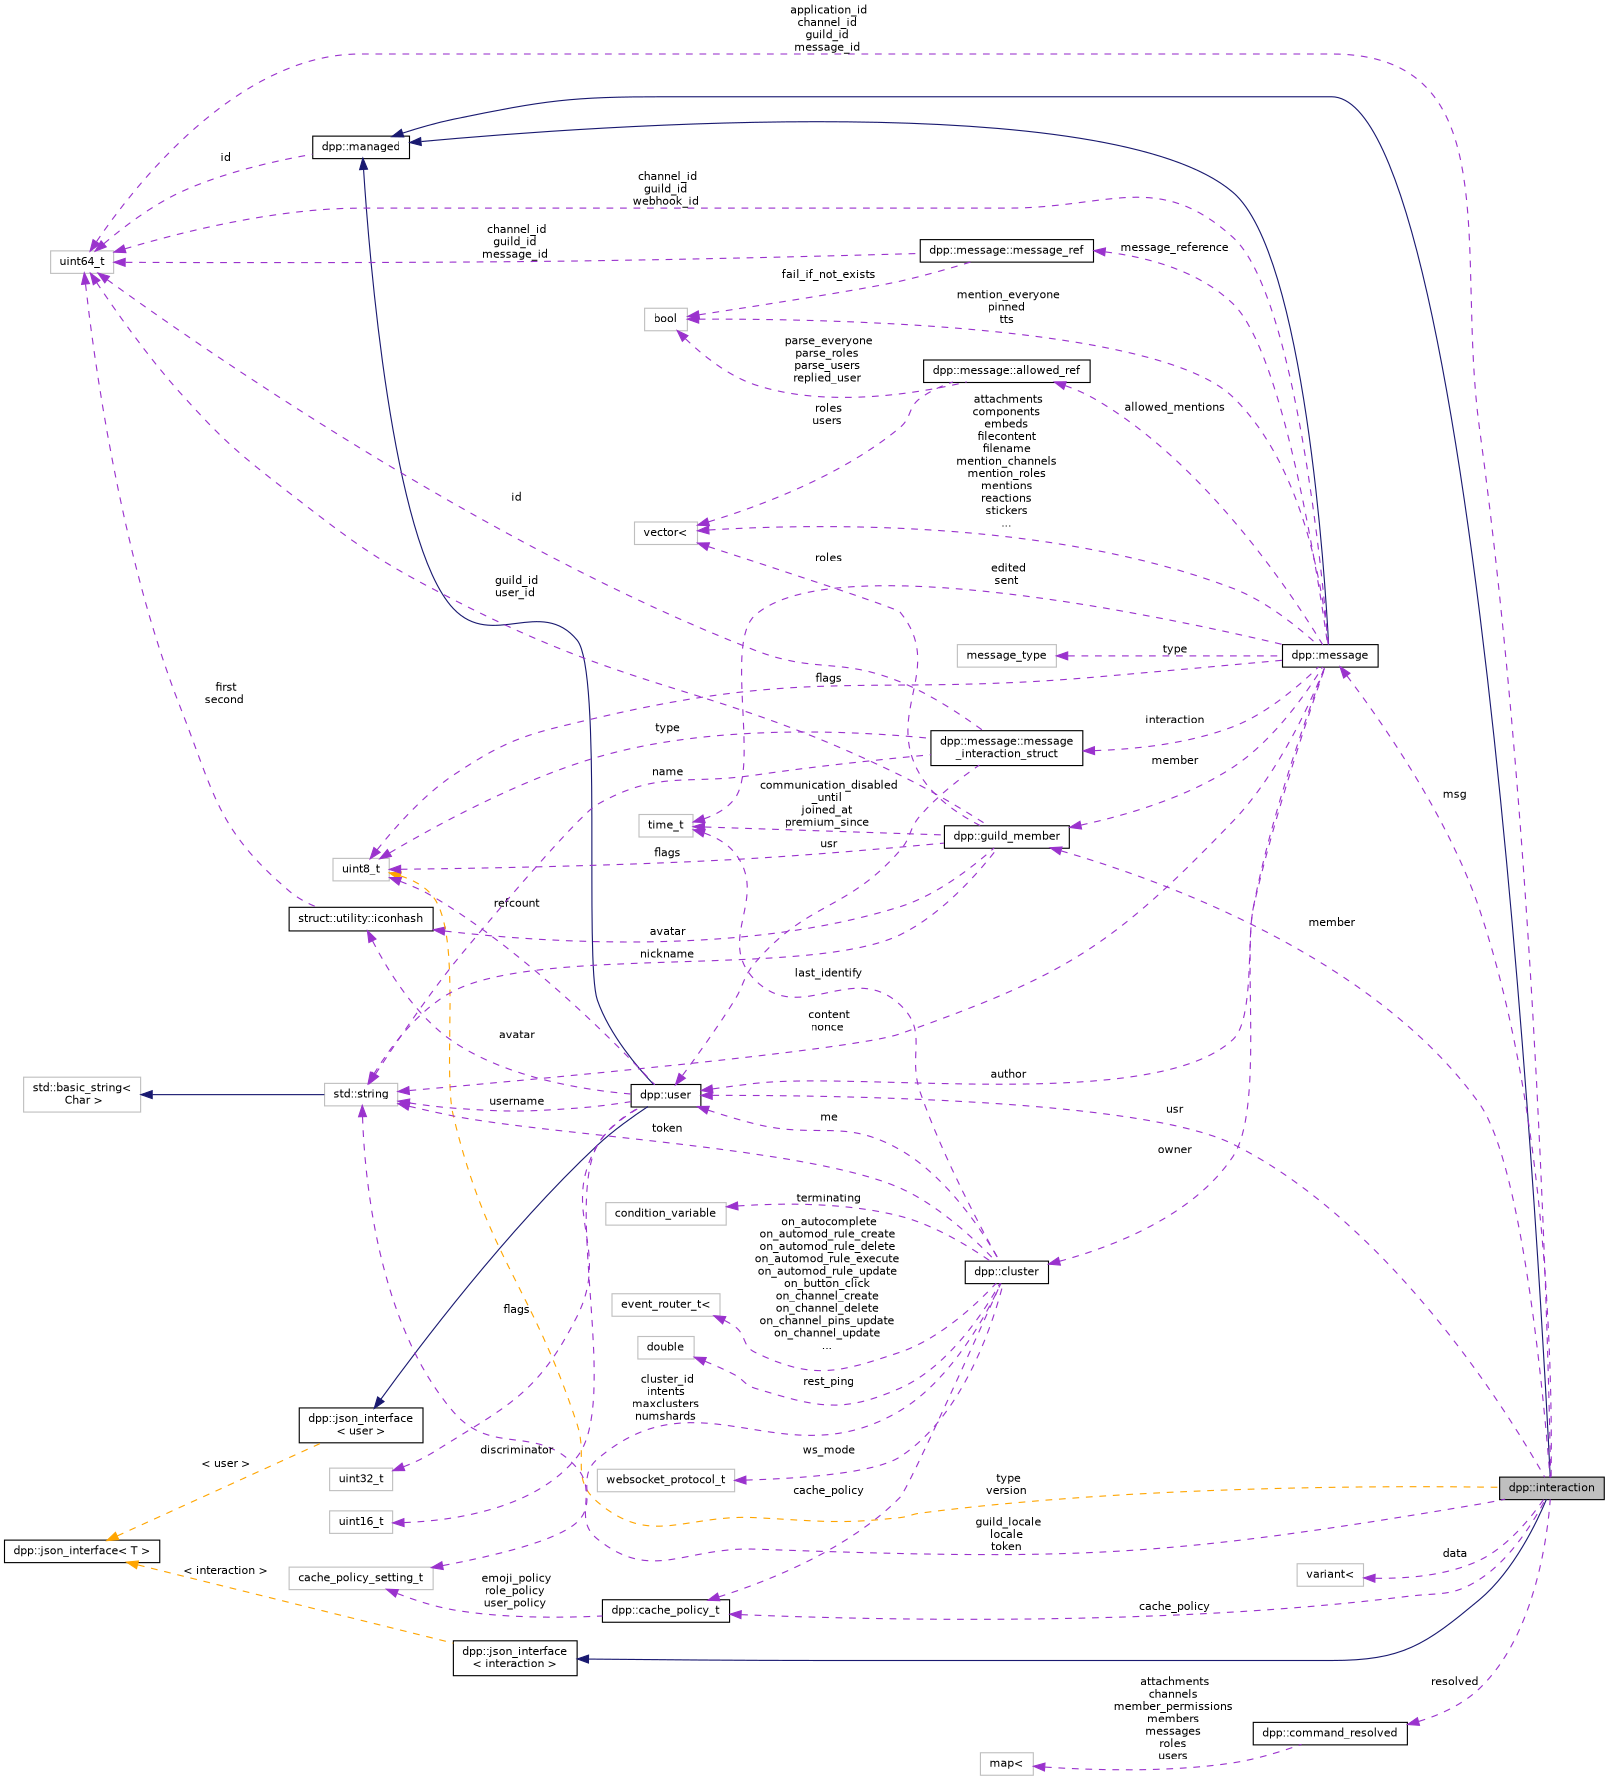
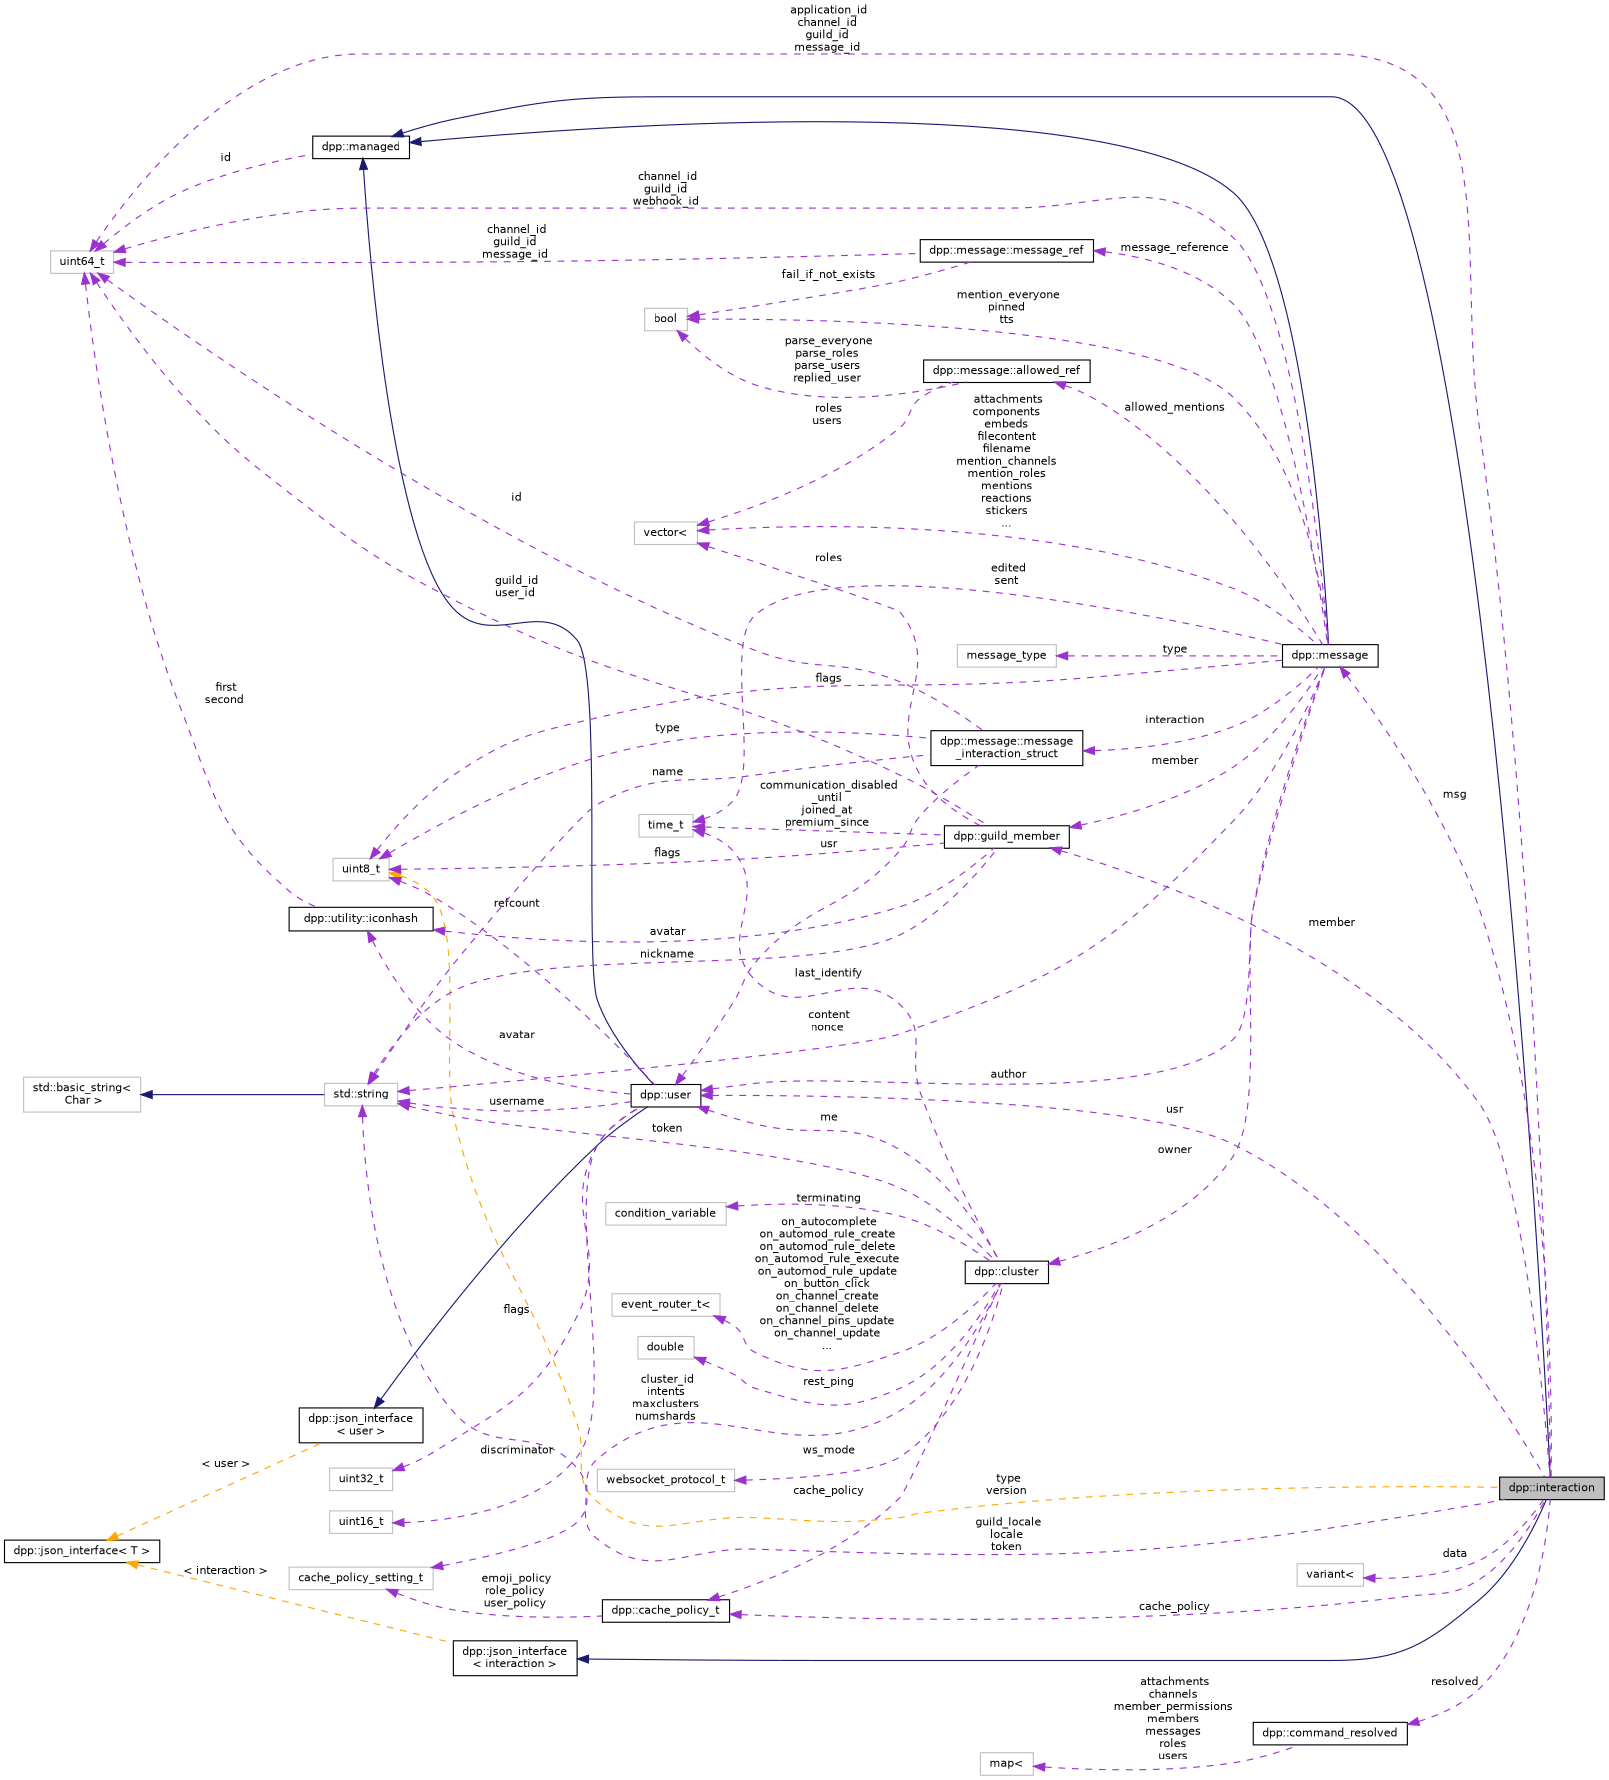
(361, 919) -> (361, 919)
